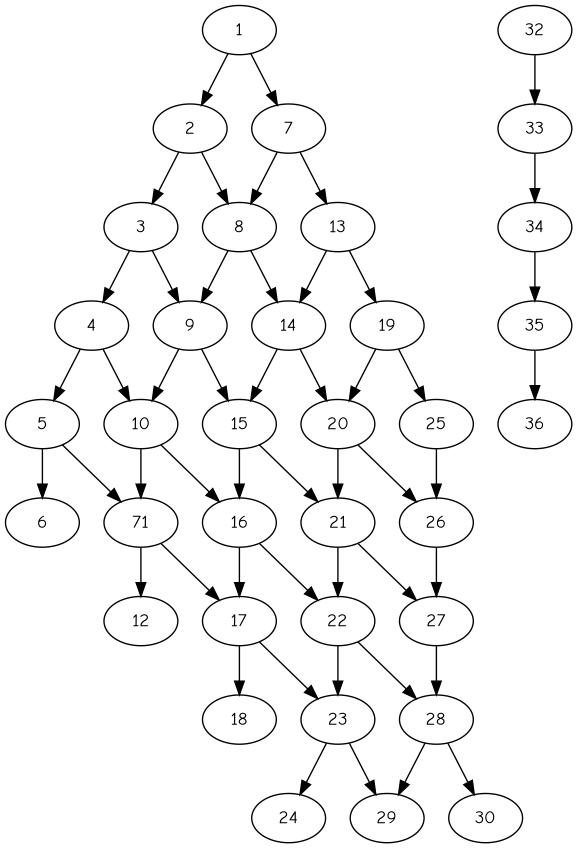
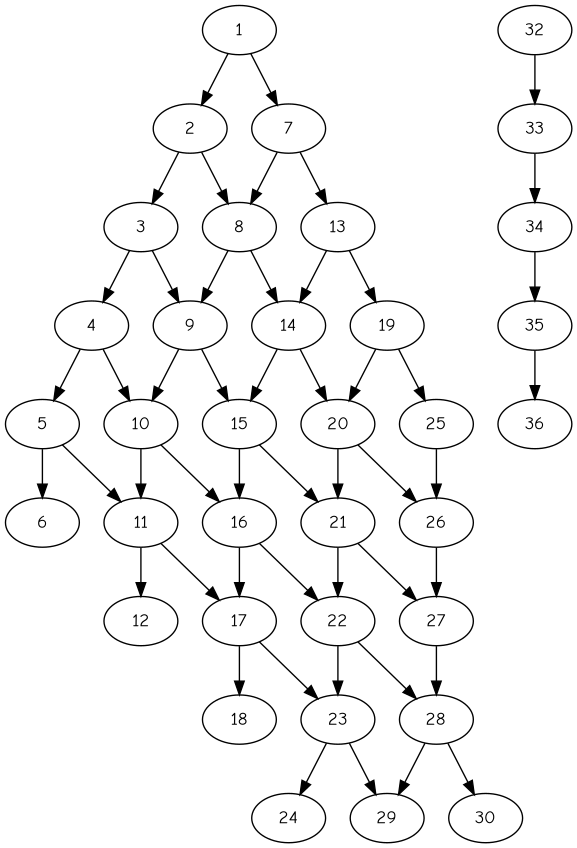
(141, 523) -> (141, 523)
